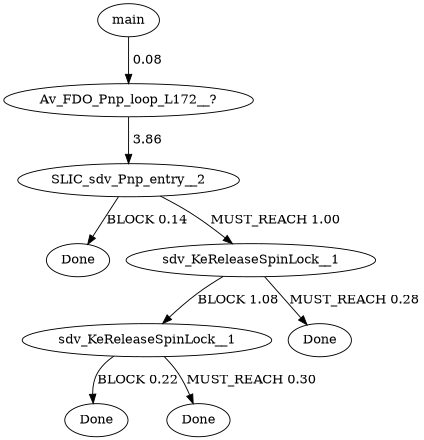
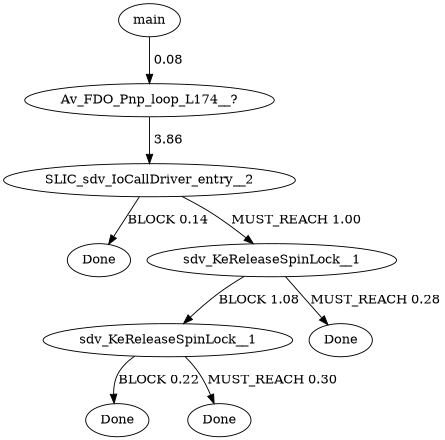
(129, 100) -> (149, 100)
(129, 180) -> (149, 180)
